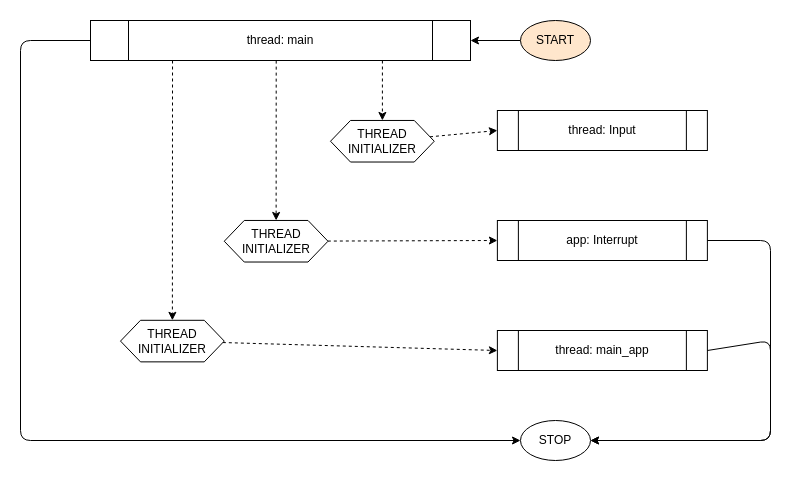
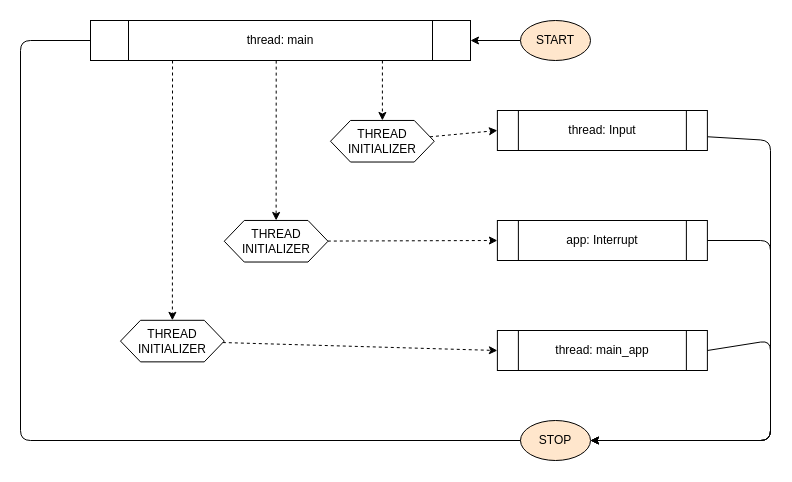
none -> (771, 165)
(512, 441) -> (515, 441)
(556, 441) -> (556, 441)
